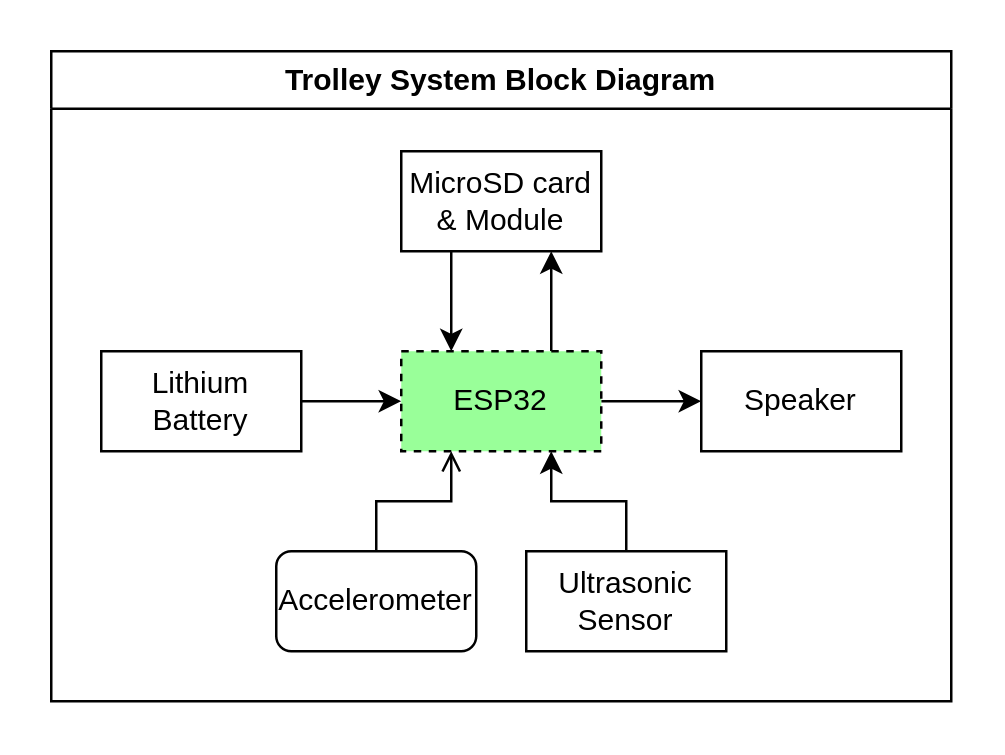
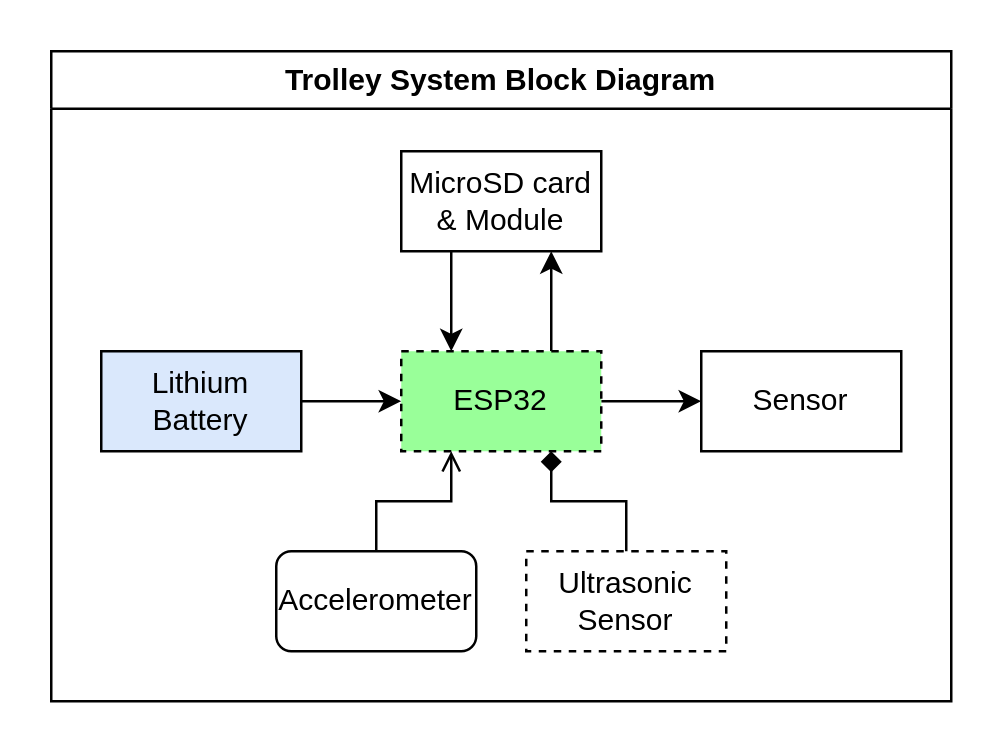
(201, 401) -> (201, 401)
(801, 401) -> (801, 401)
(551, 470) -> (551, 472)
(626, 601) -> (626, 601)
